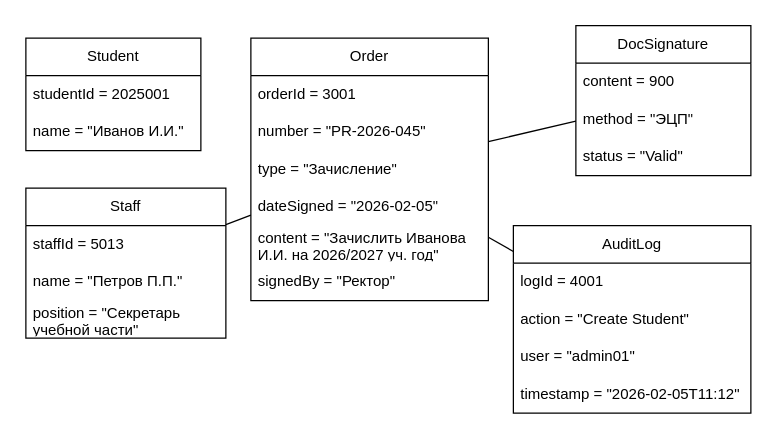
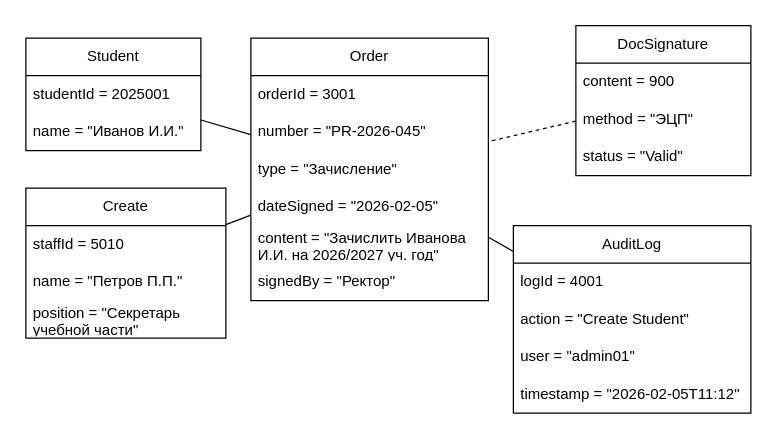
none -> (225, 127)
(531, 131) -> (531, 131)
(126, 207) -> (126, 207)
(88, 244) -> (88, 244)
